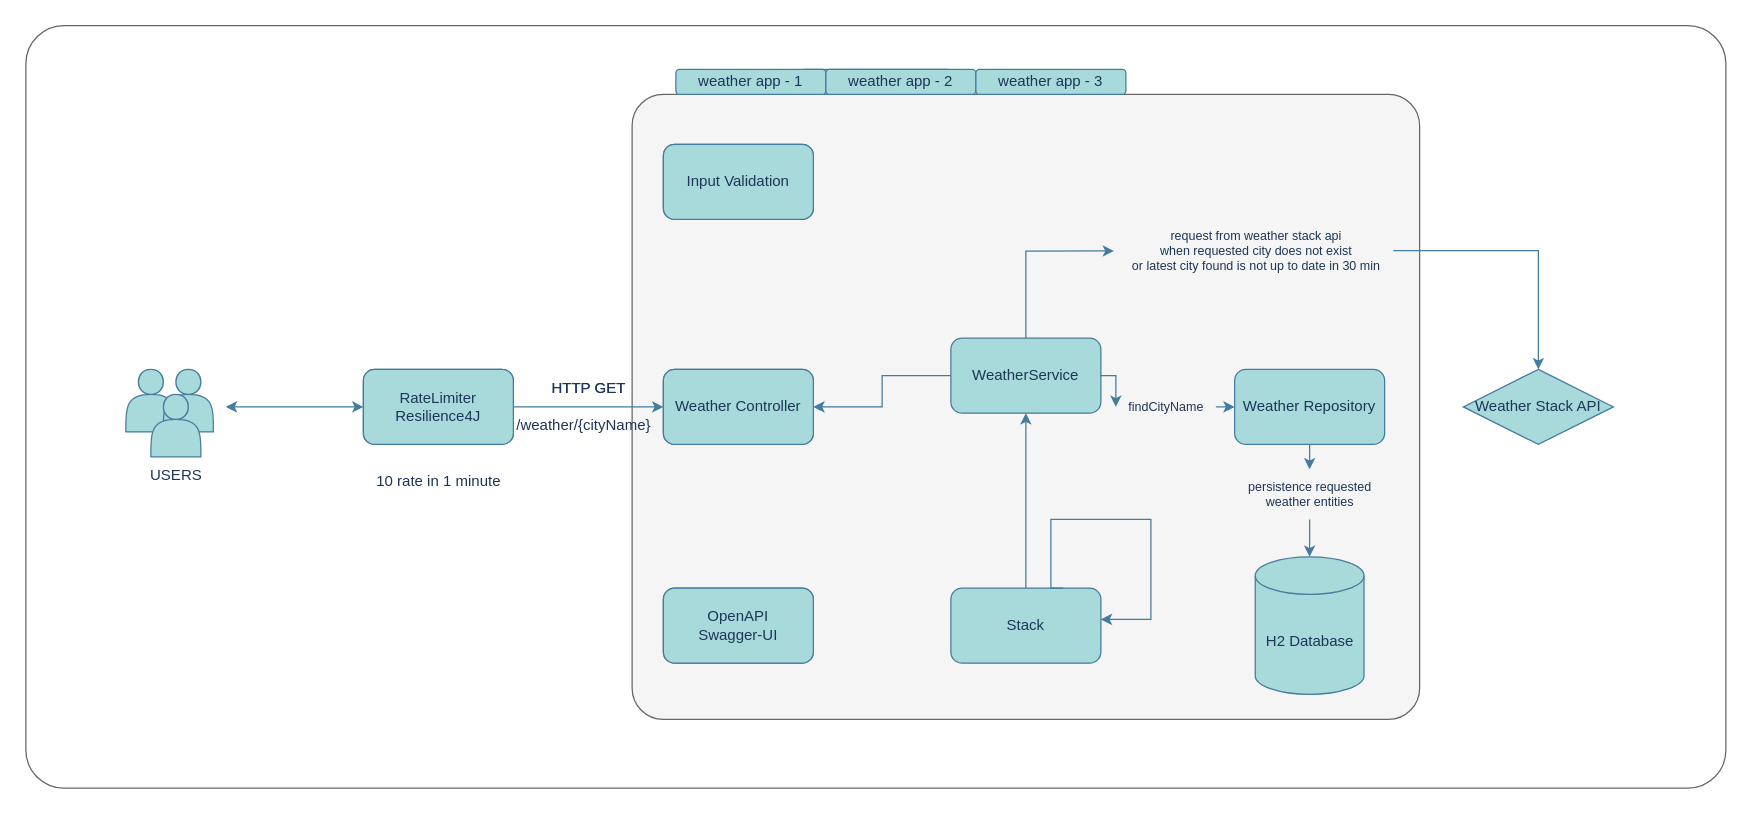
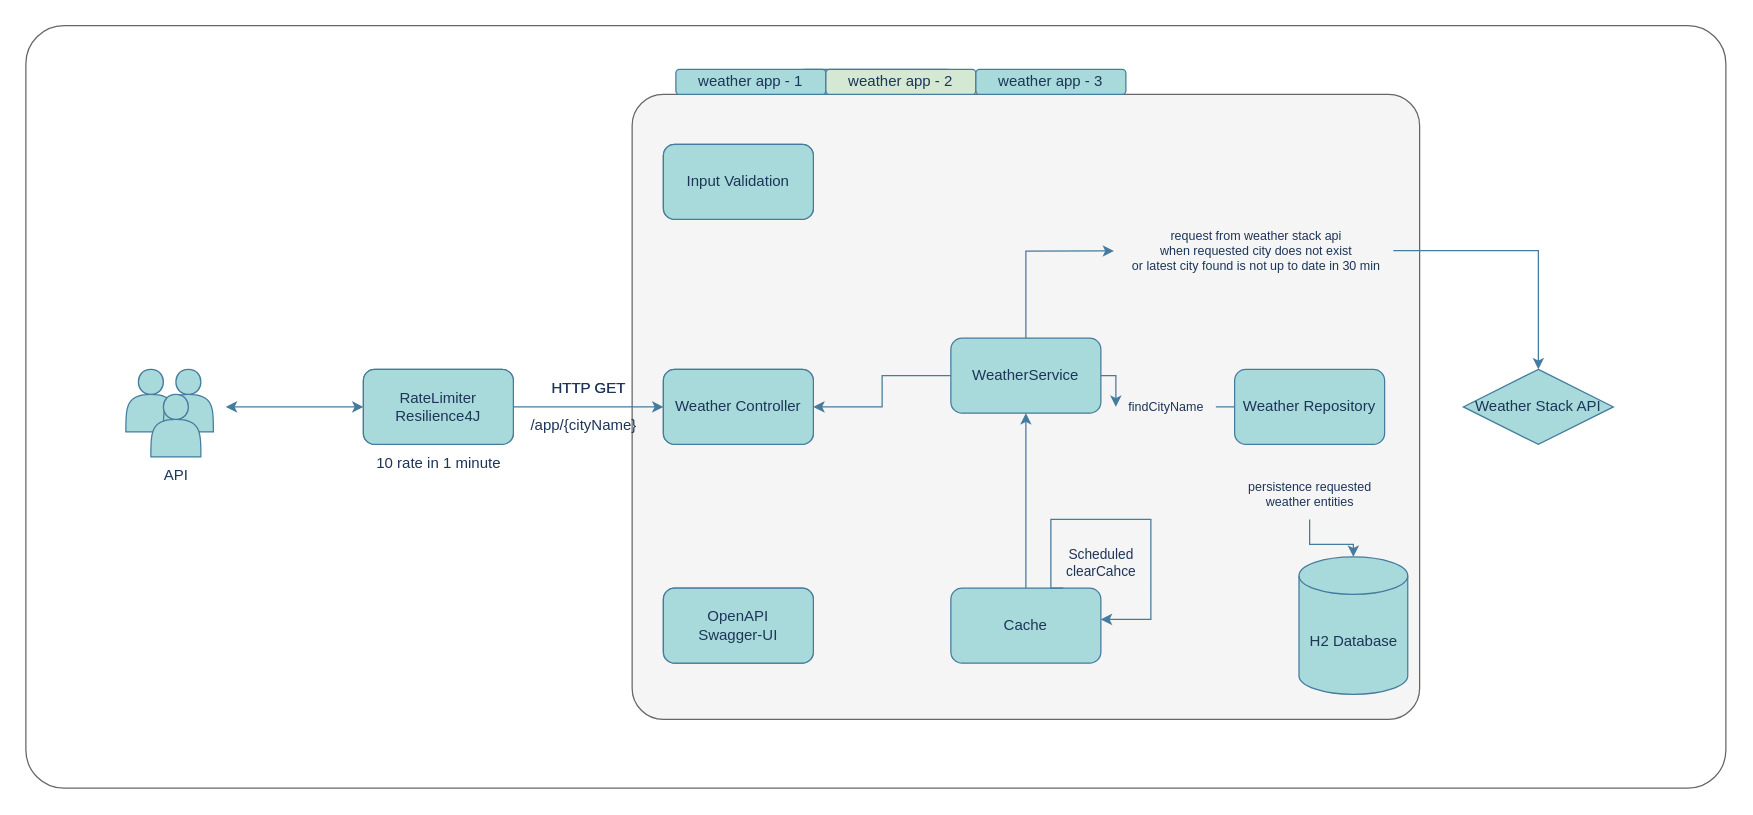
(901, 82) -> (901, 82)
(1224, 407) -> (1228, 407)
(584, 426) -> (584, 426)
(1309, 452) -> none
(176, 476) -> (176, 476)
(438, 482) -> (438, 463)
none -> (1101, 563)
(1026, 626) -> (1026, 626)
(1309, 626) -> (1353, 626)
